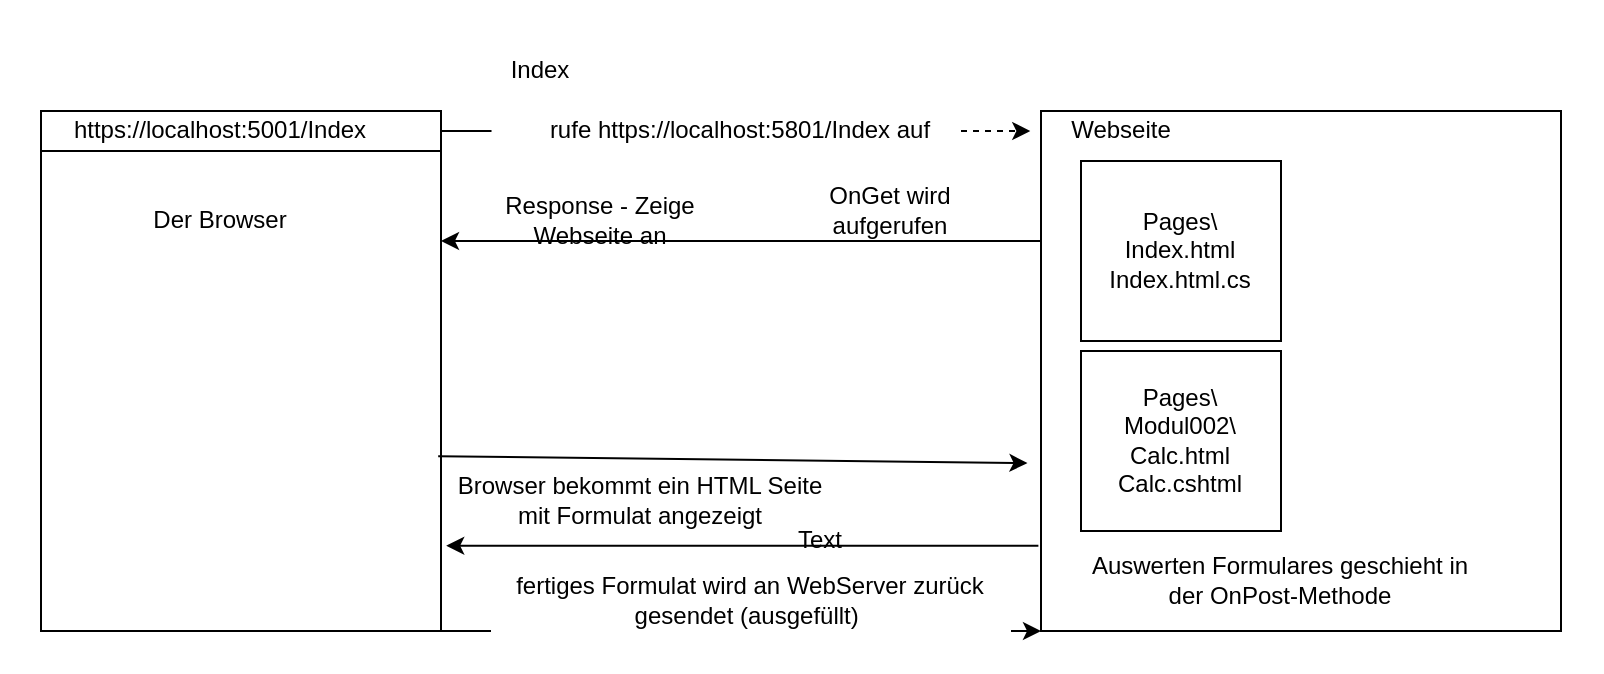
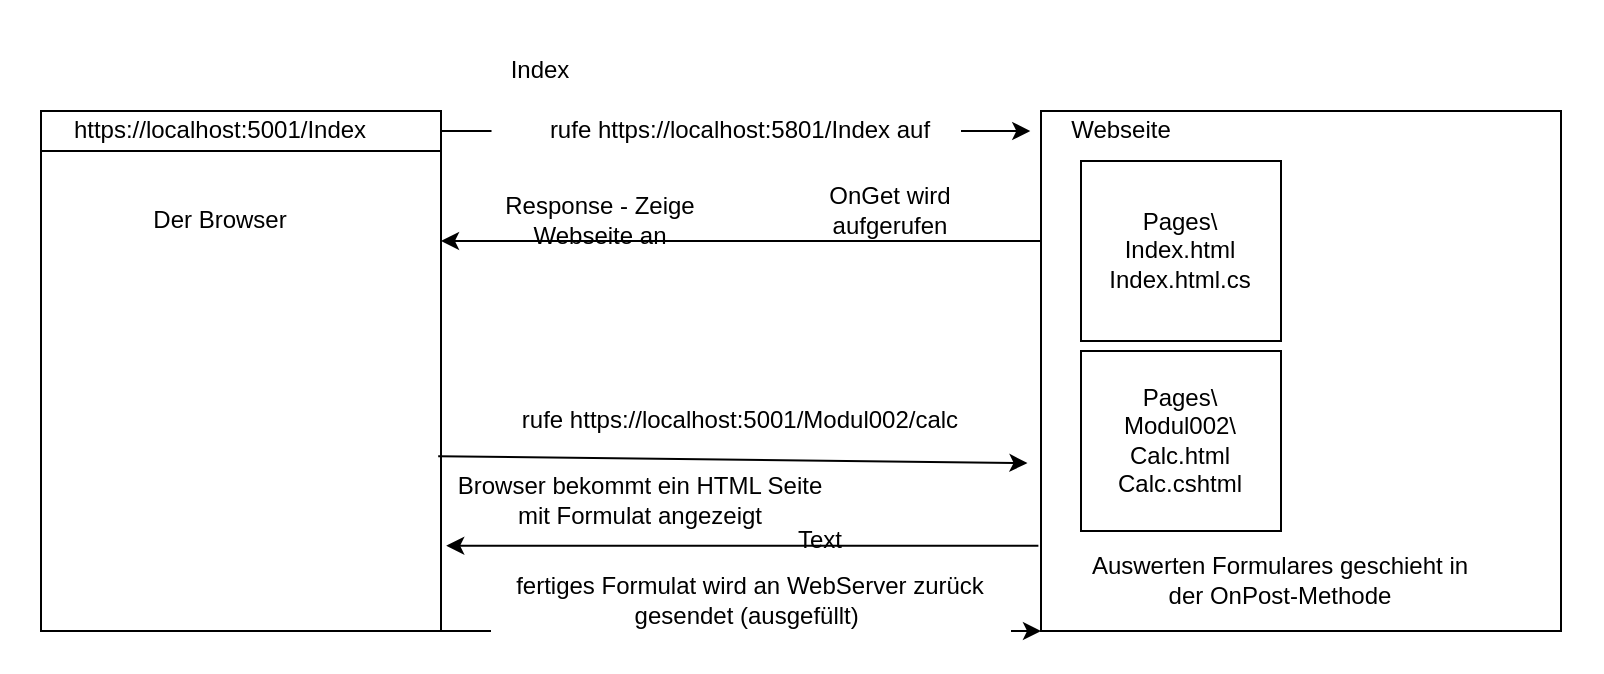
(990, 131) -> (990, 131)
none -> (741, 421)
